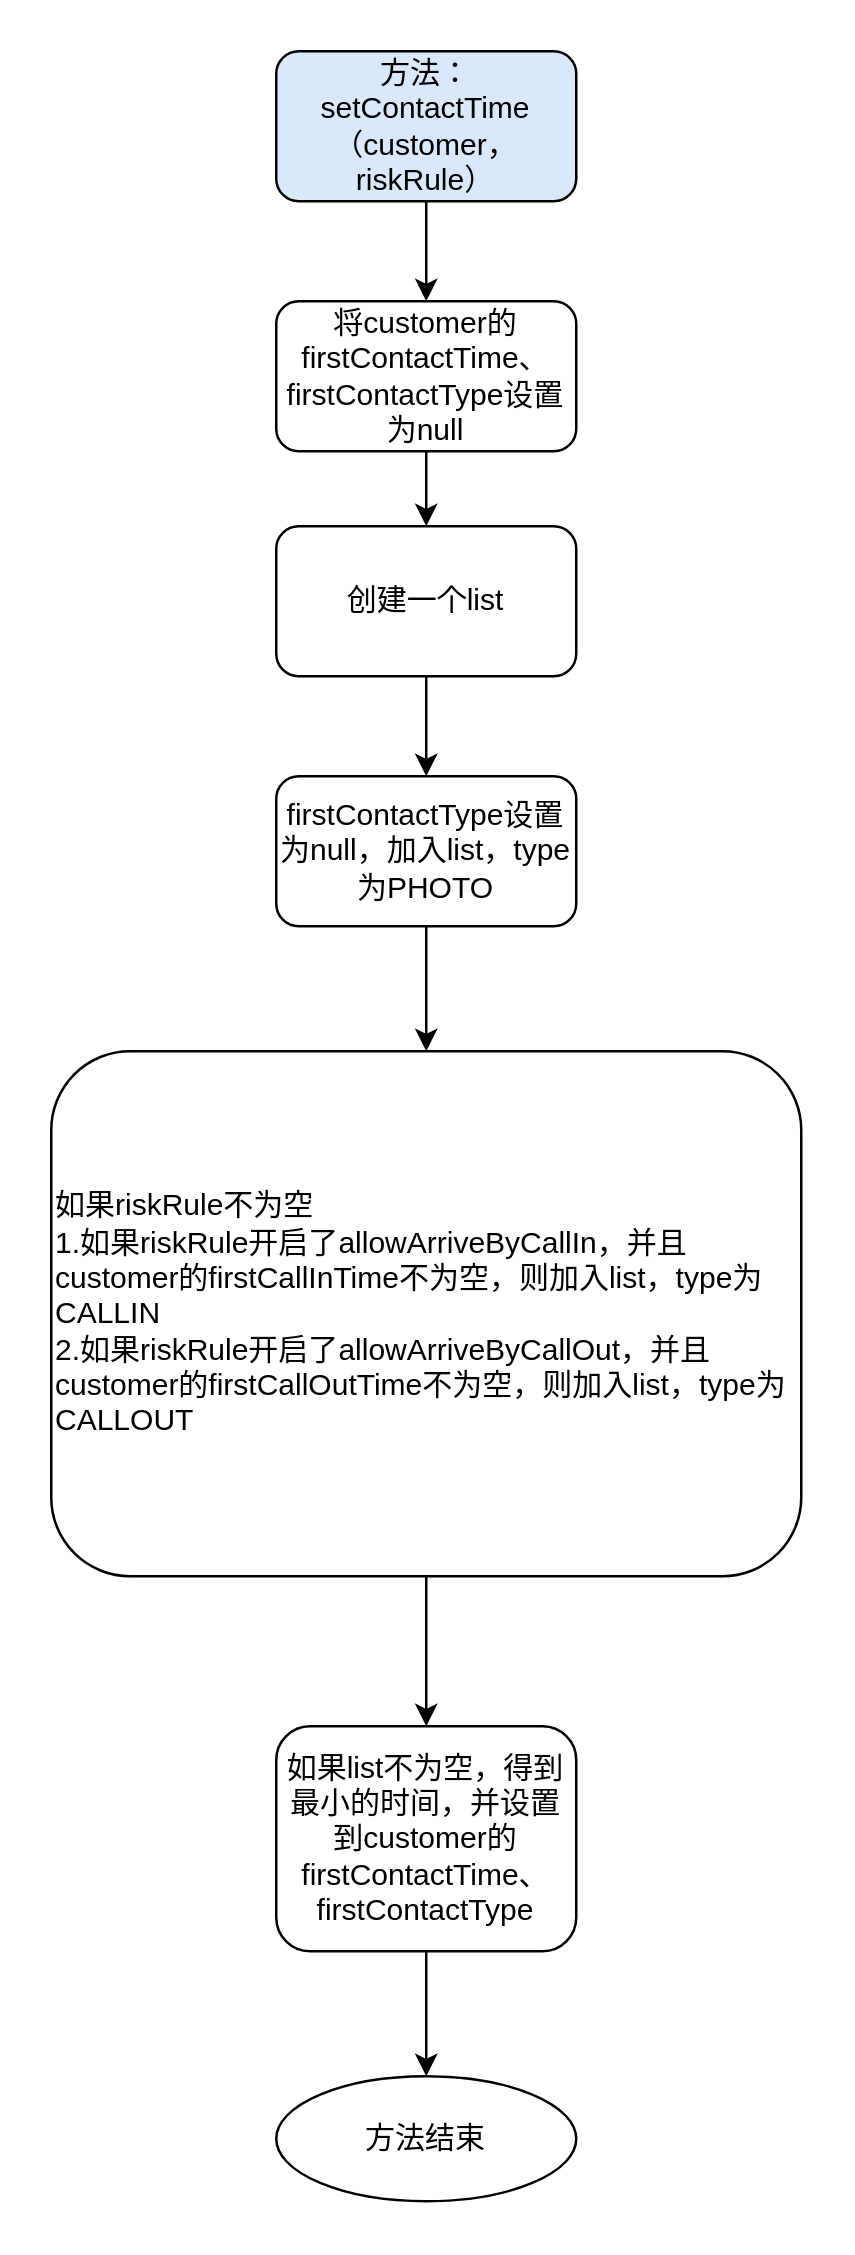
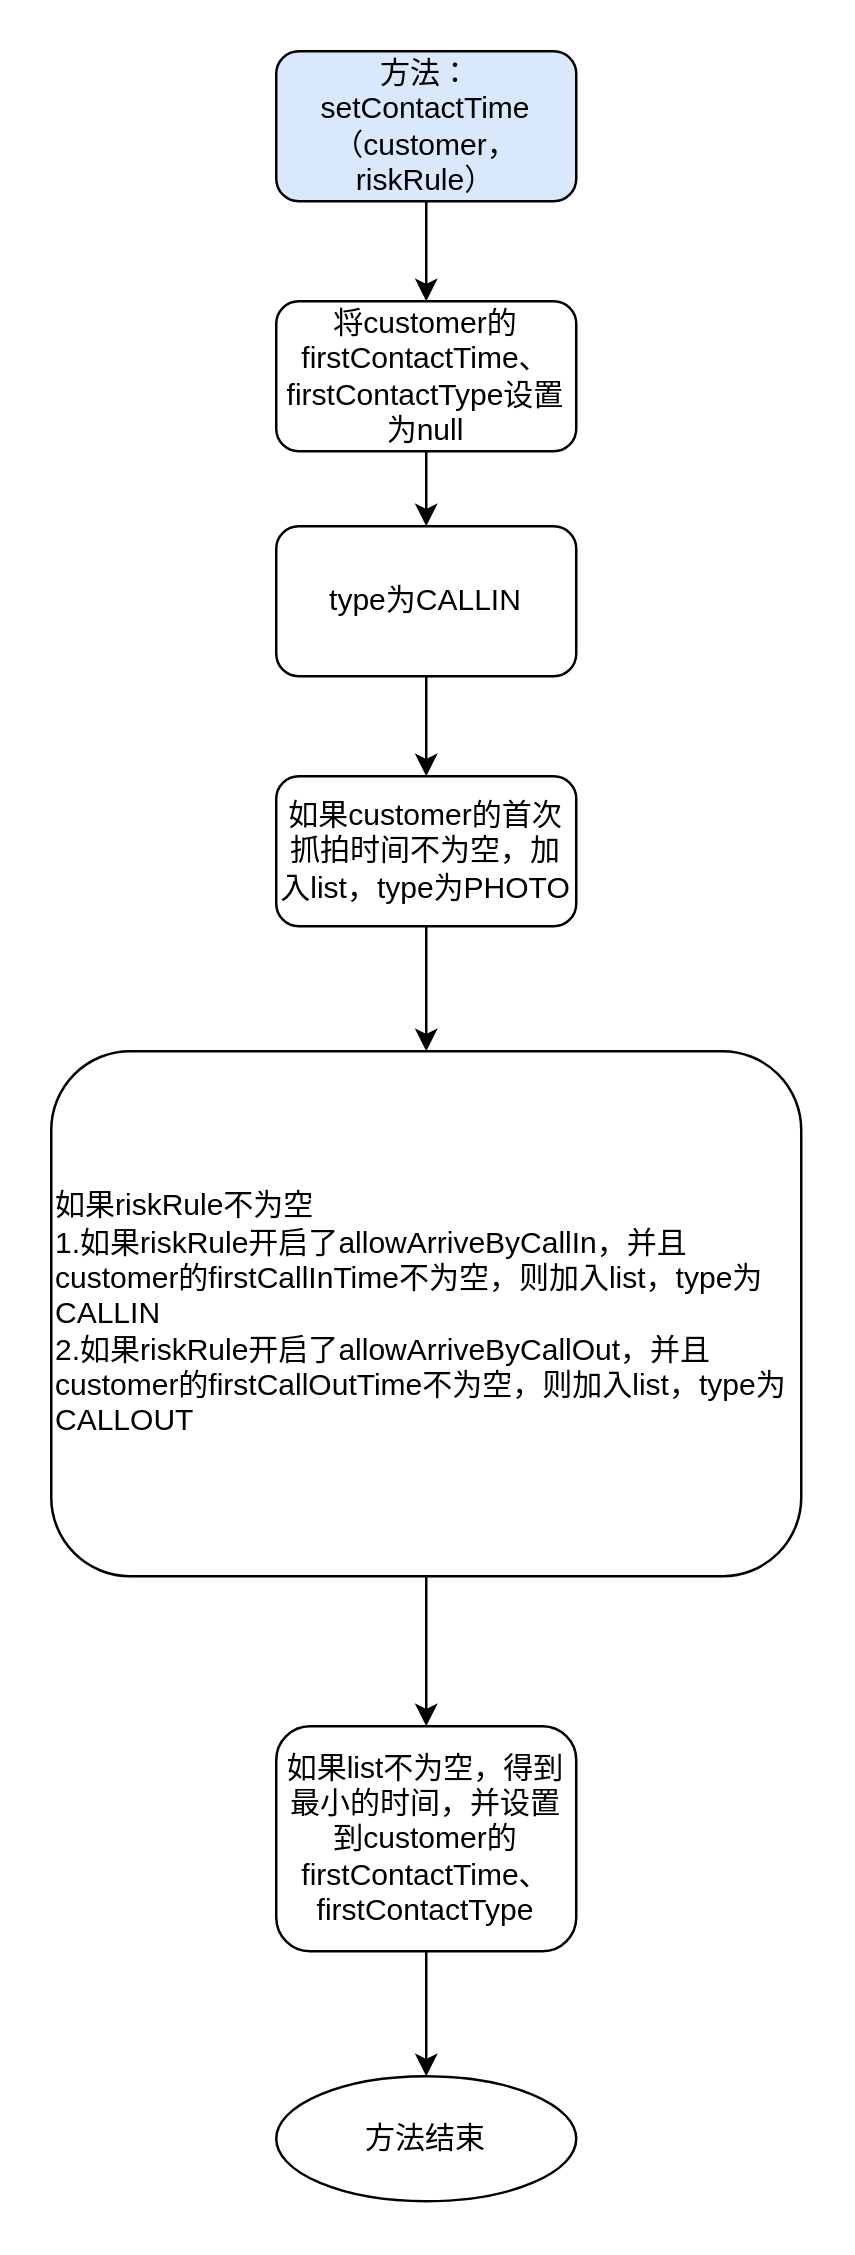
(426, 601) -> (426, 601)
(426, 851) -> (426, 851)
